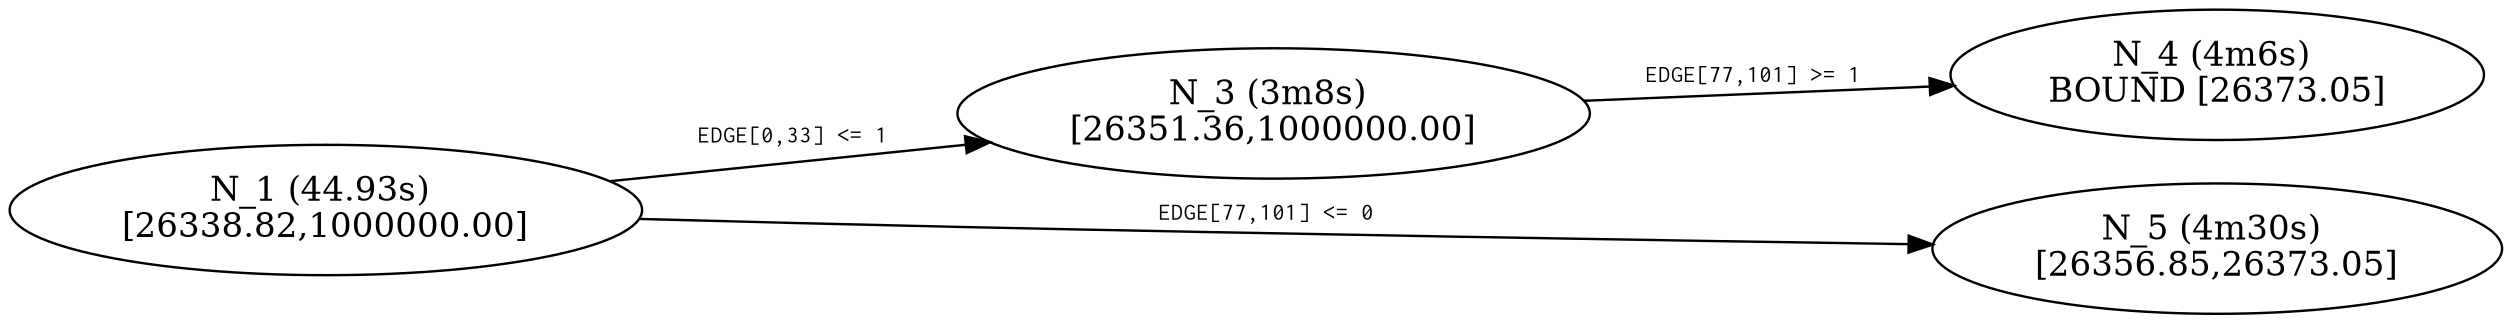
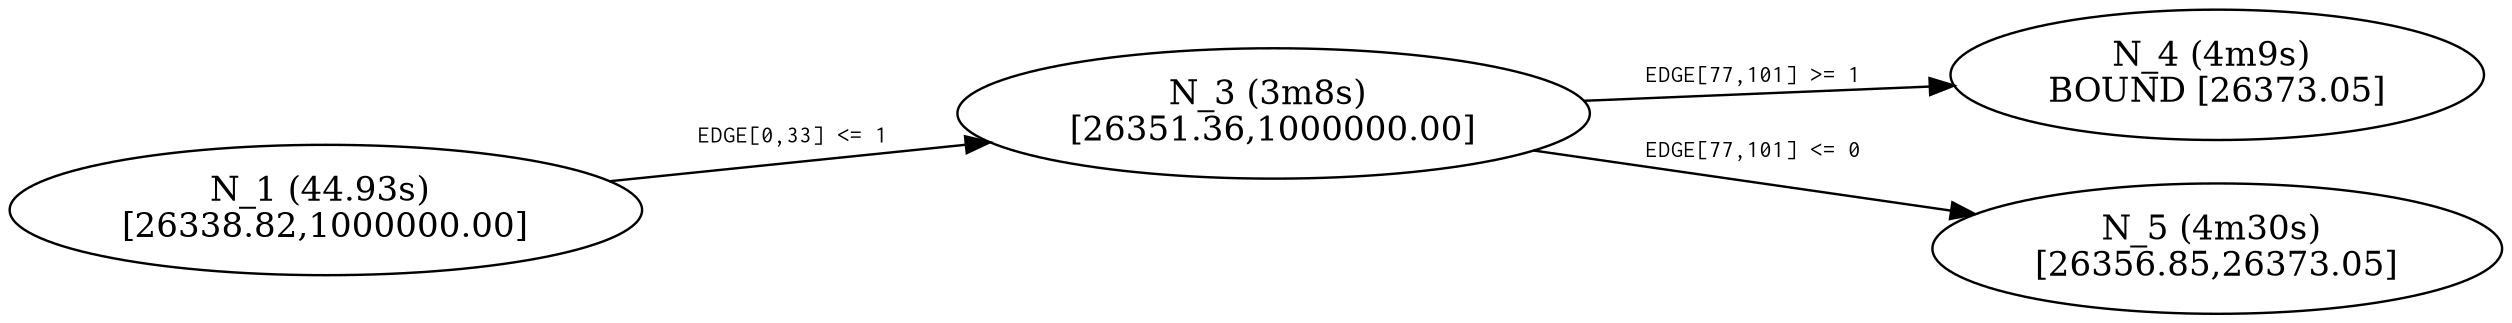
(2217, 75) -> (2217, 75)
(1274, 233) -> (1742, 181)
